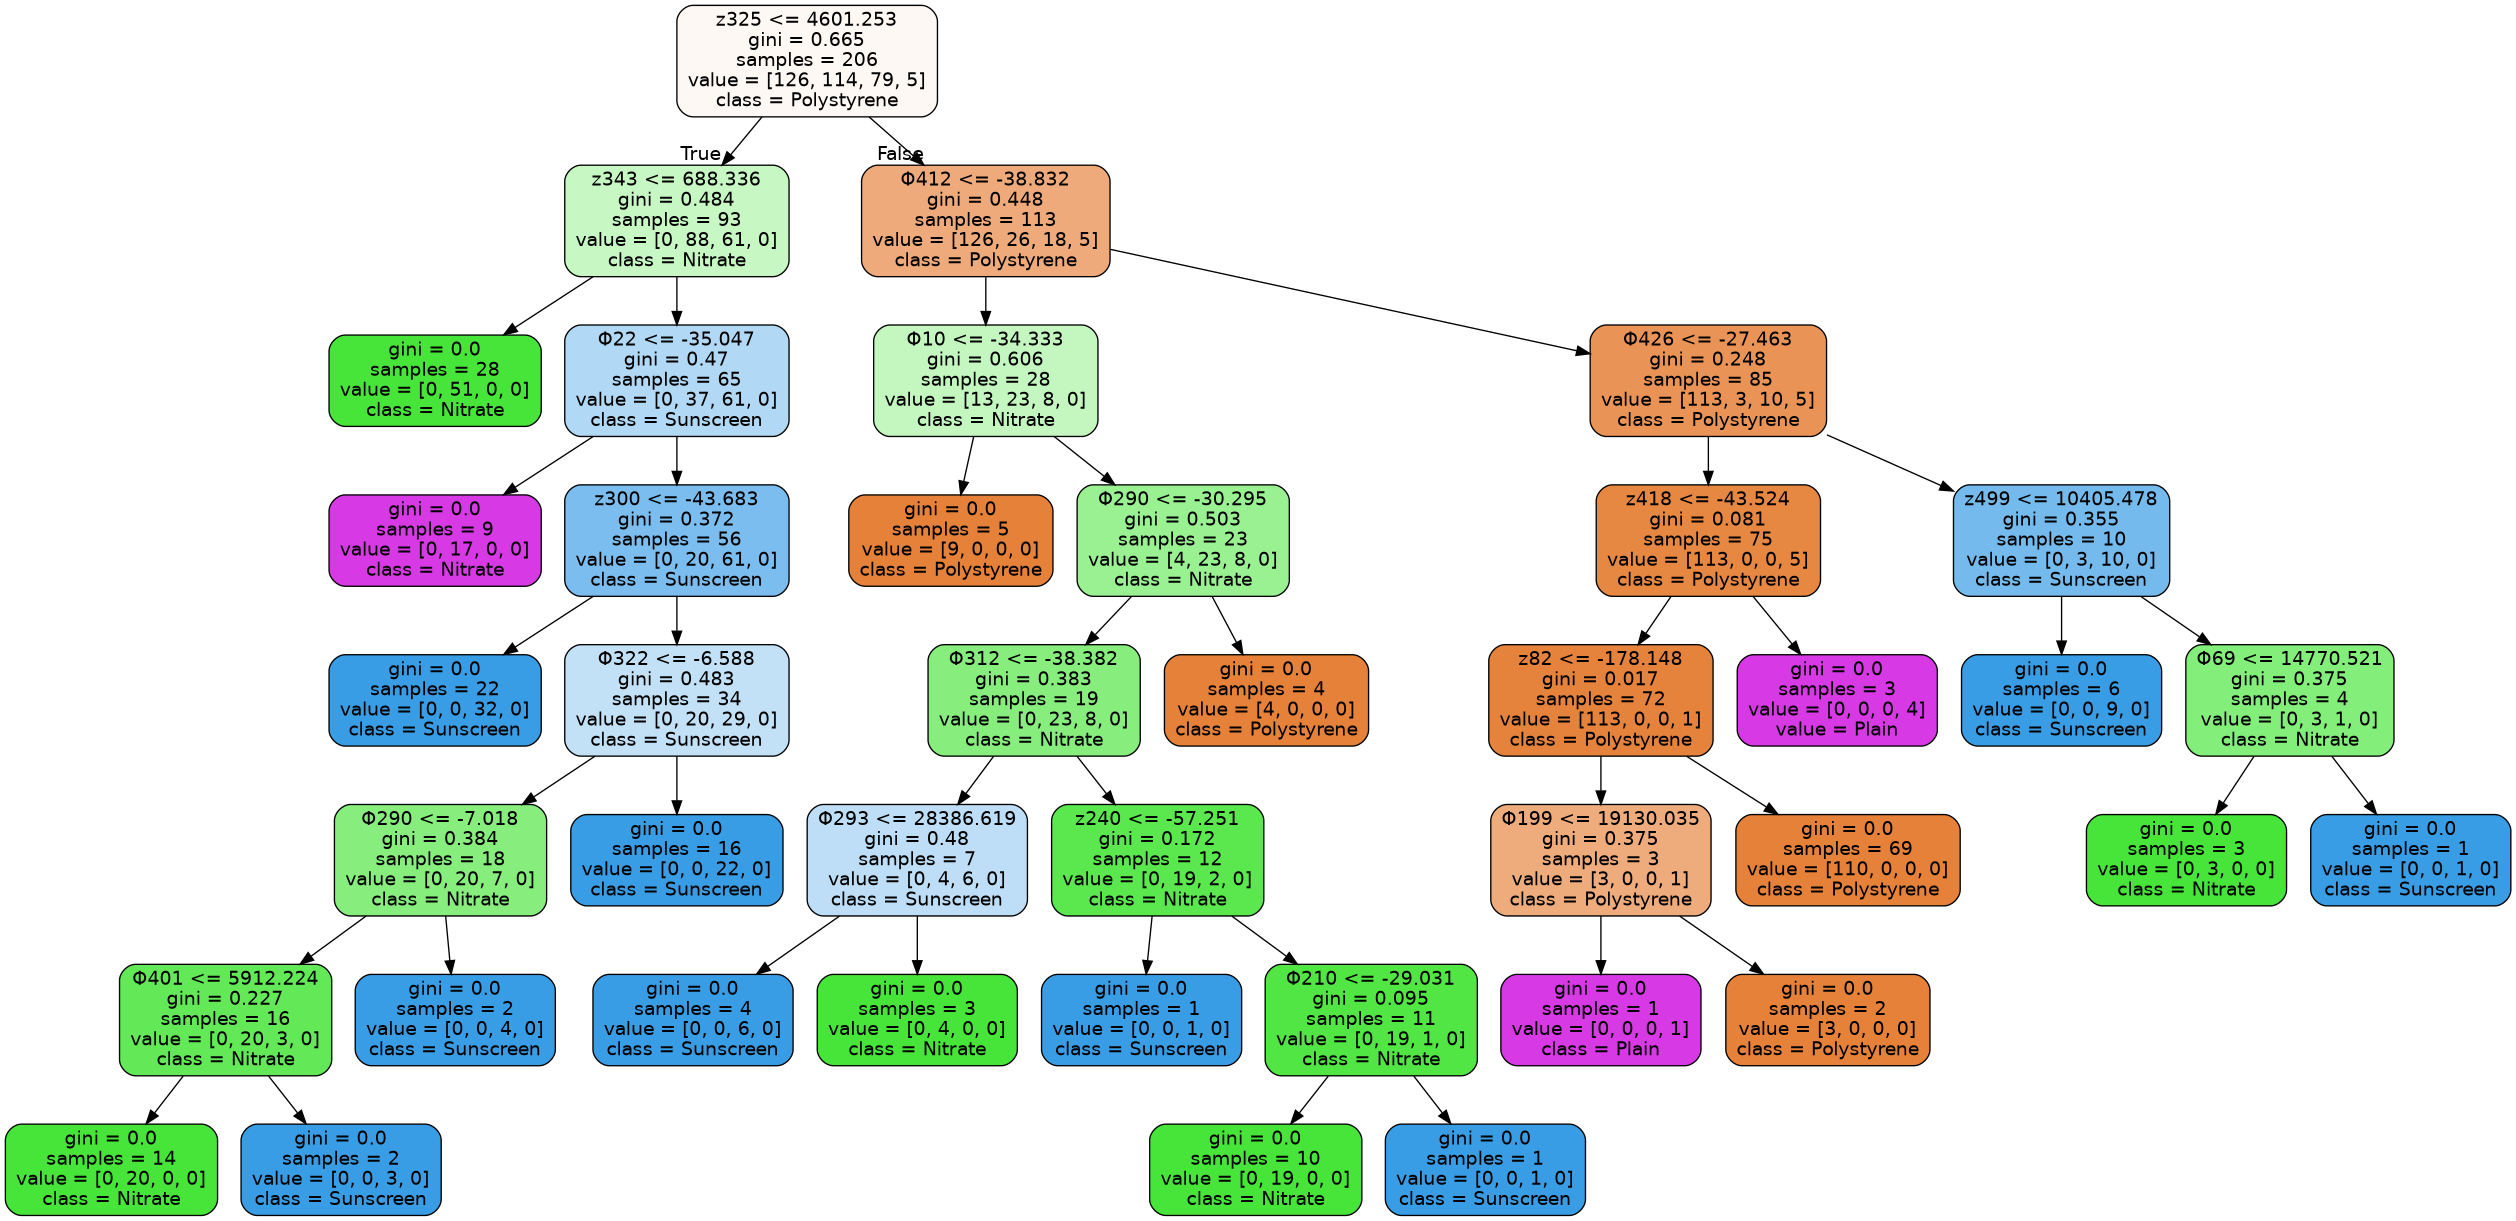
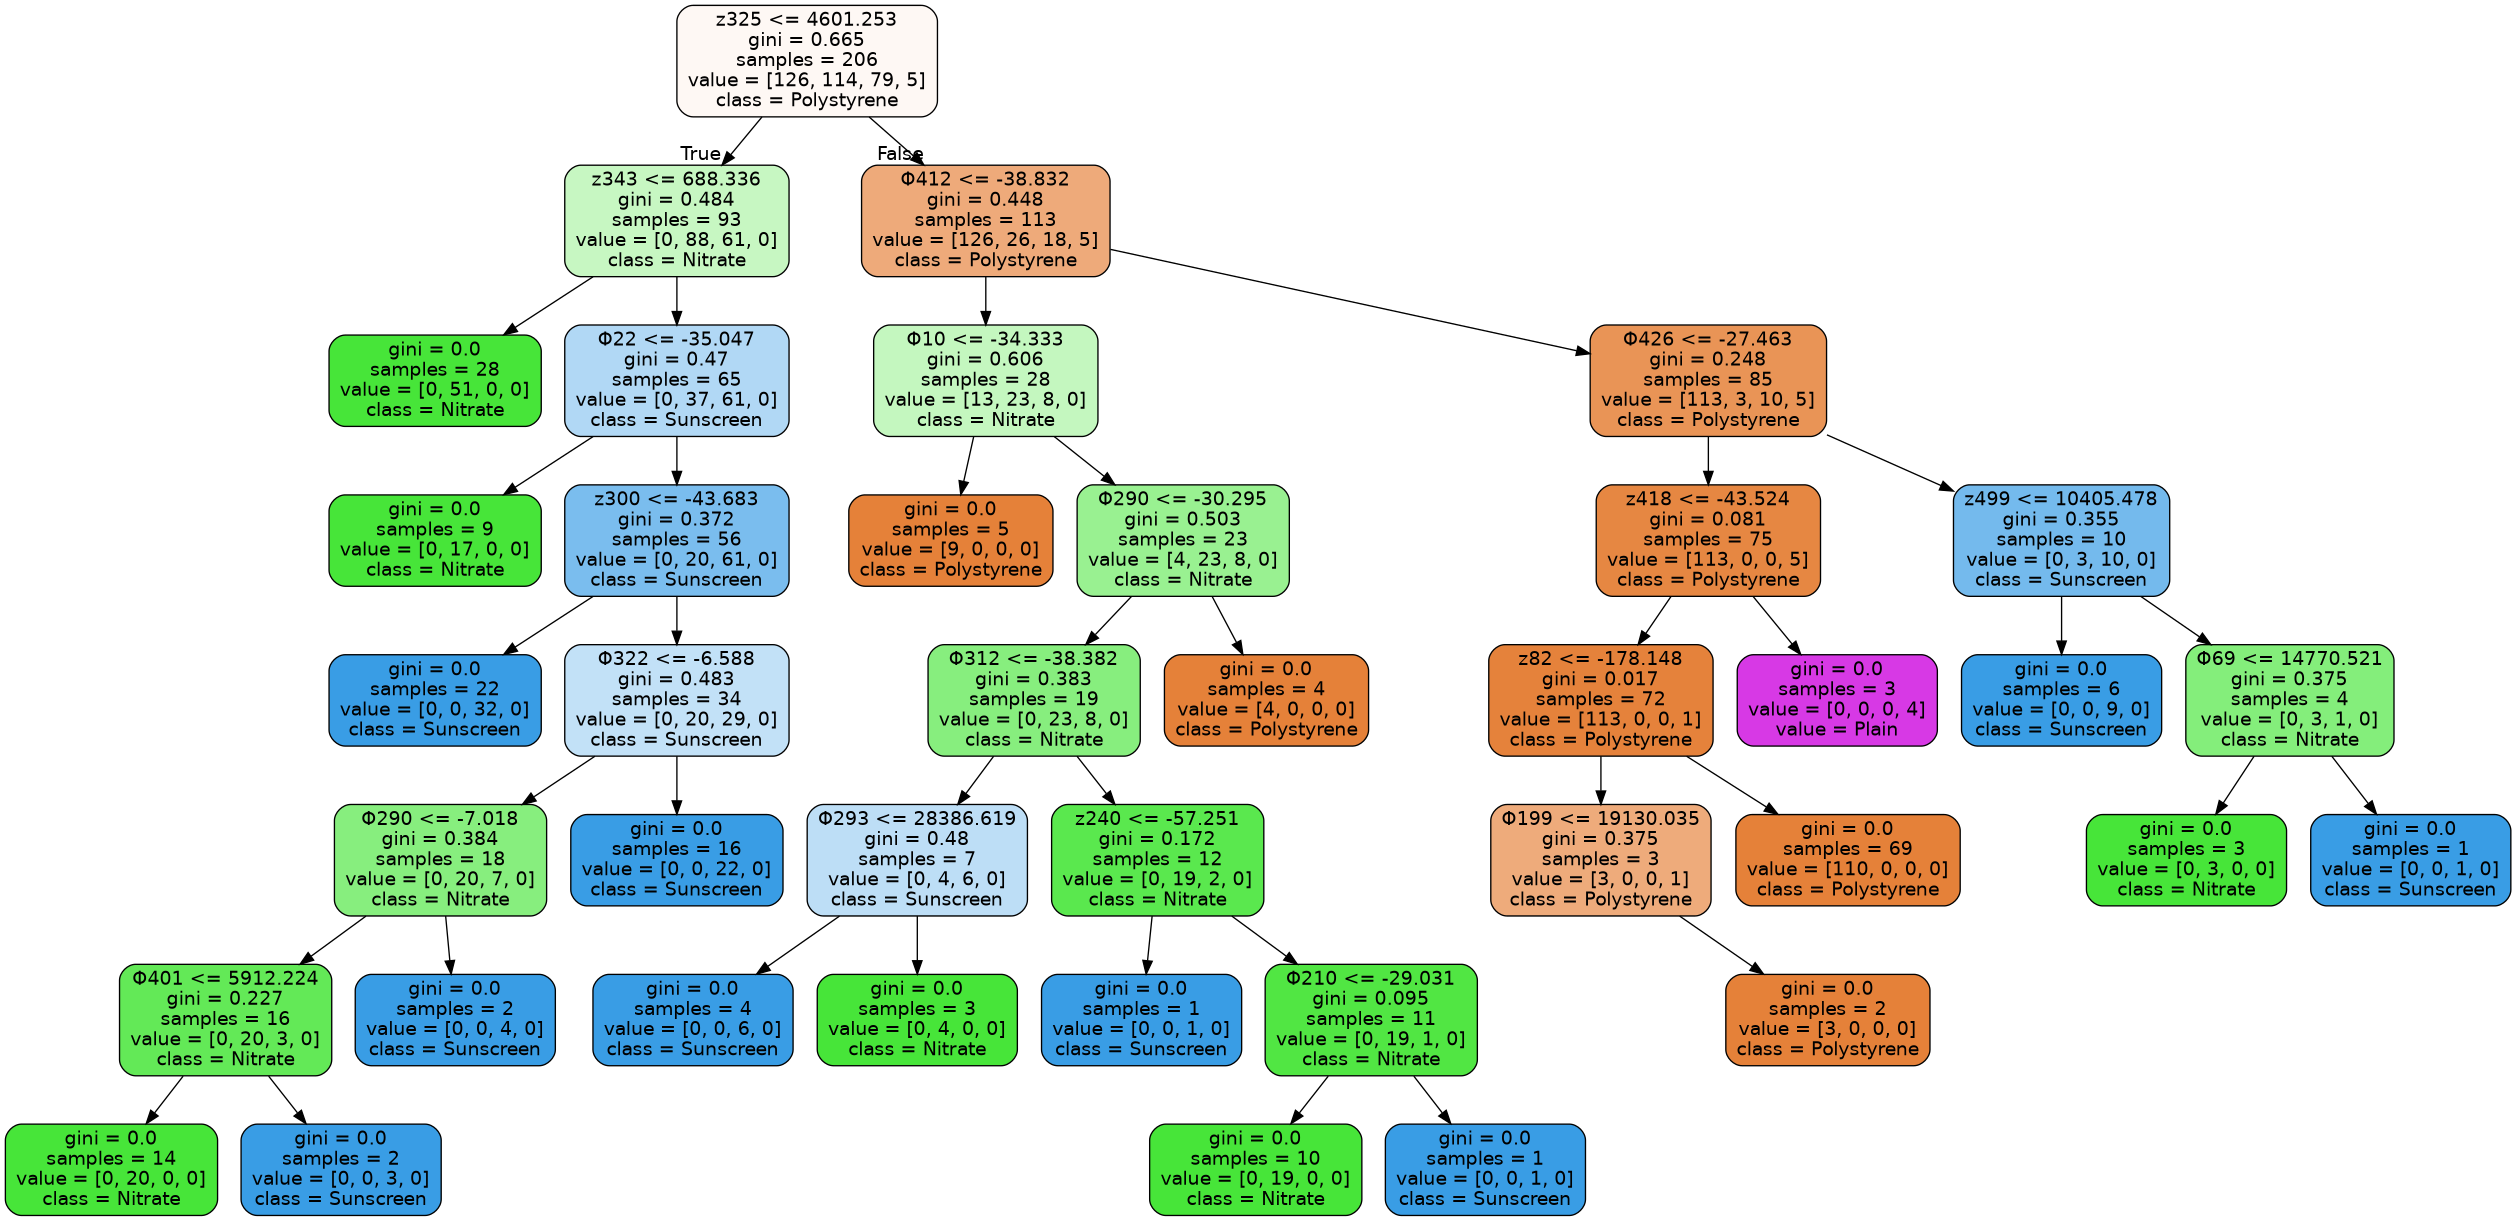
(435, 541) -> (435, 541)
(1601, 1020) -> none
